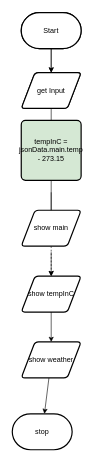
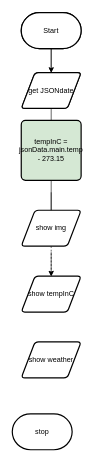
(51, 90) -> (51, 90)
(51, 228) -> (51, 228)
(51, 336) -> none
(47, 394) -> none
